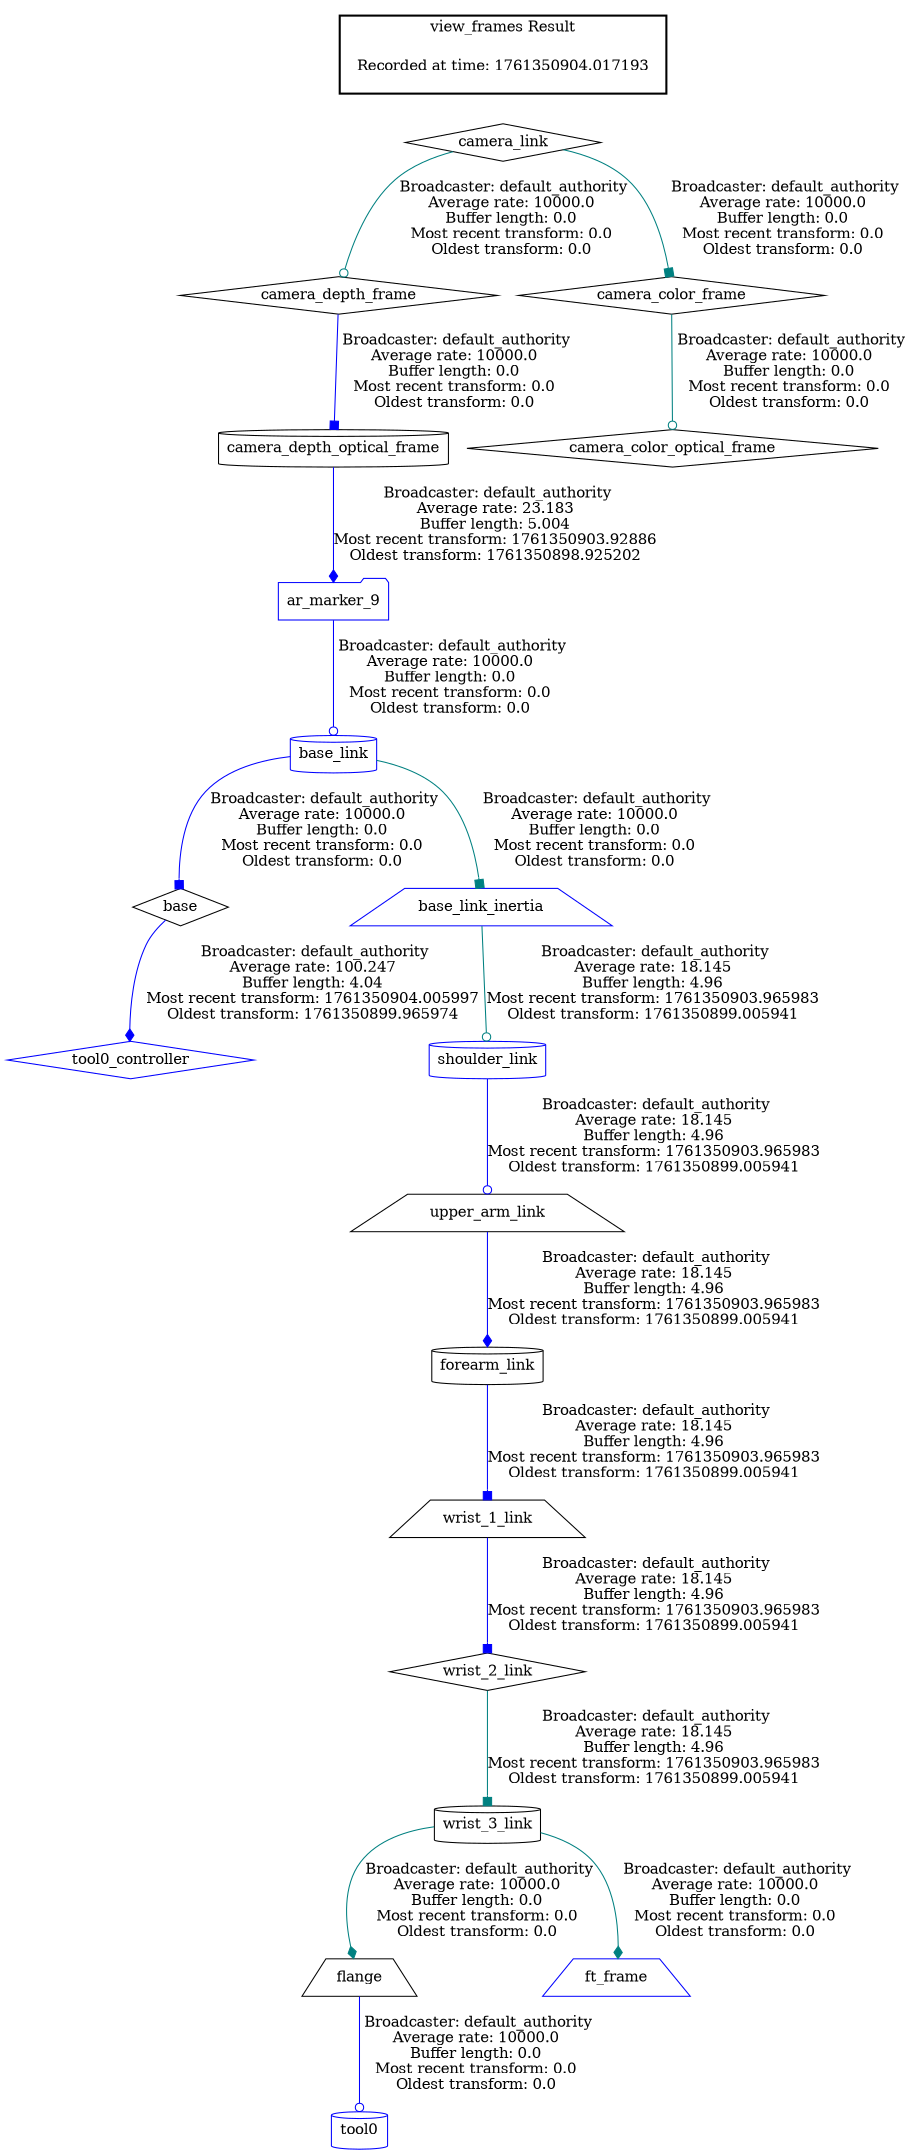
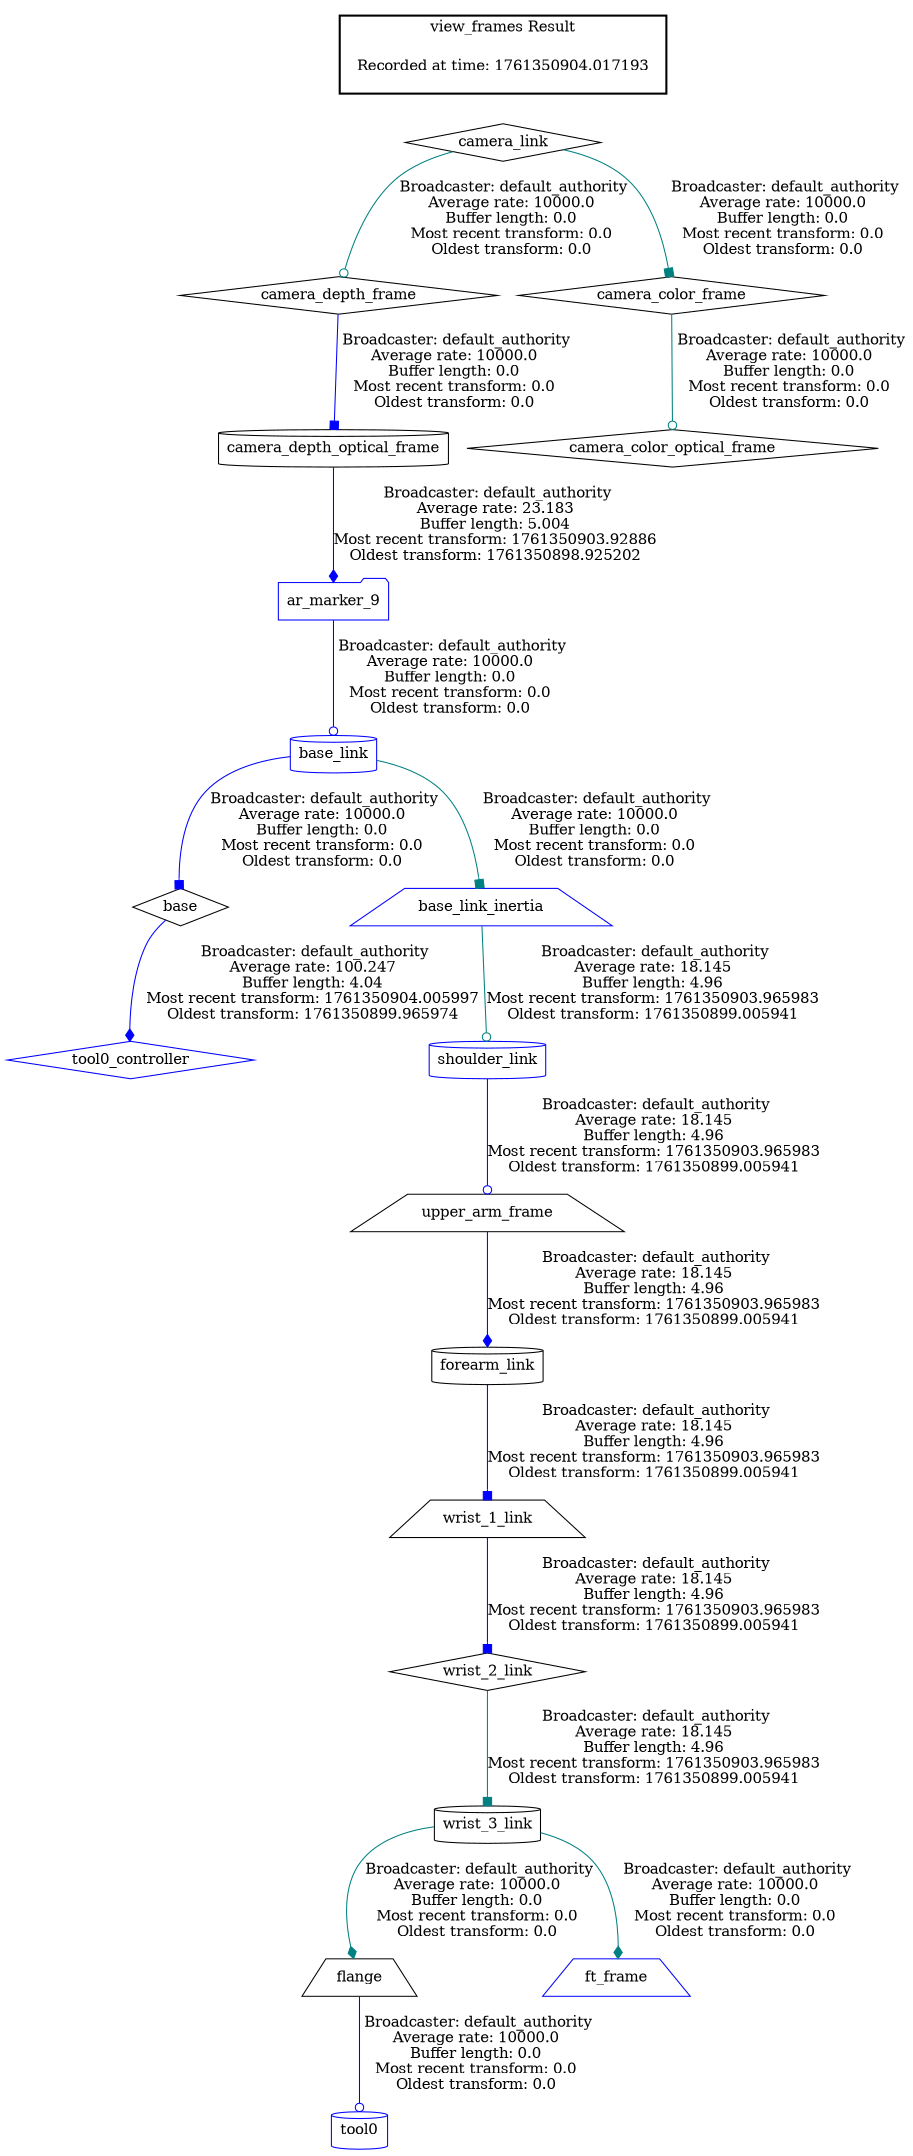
(487, 1213) -> (487, 1213)
